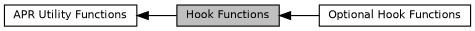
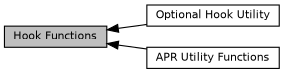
(163, 16) -> (133, 47)
(395, 16) -> (213, 16)
